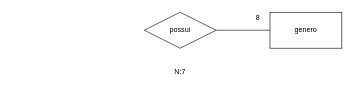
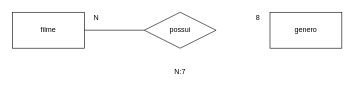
none -> (96, 18)
none -> (48, 30)
none -> (114, 30)
(243, 30) -> none
